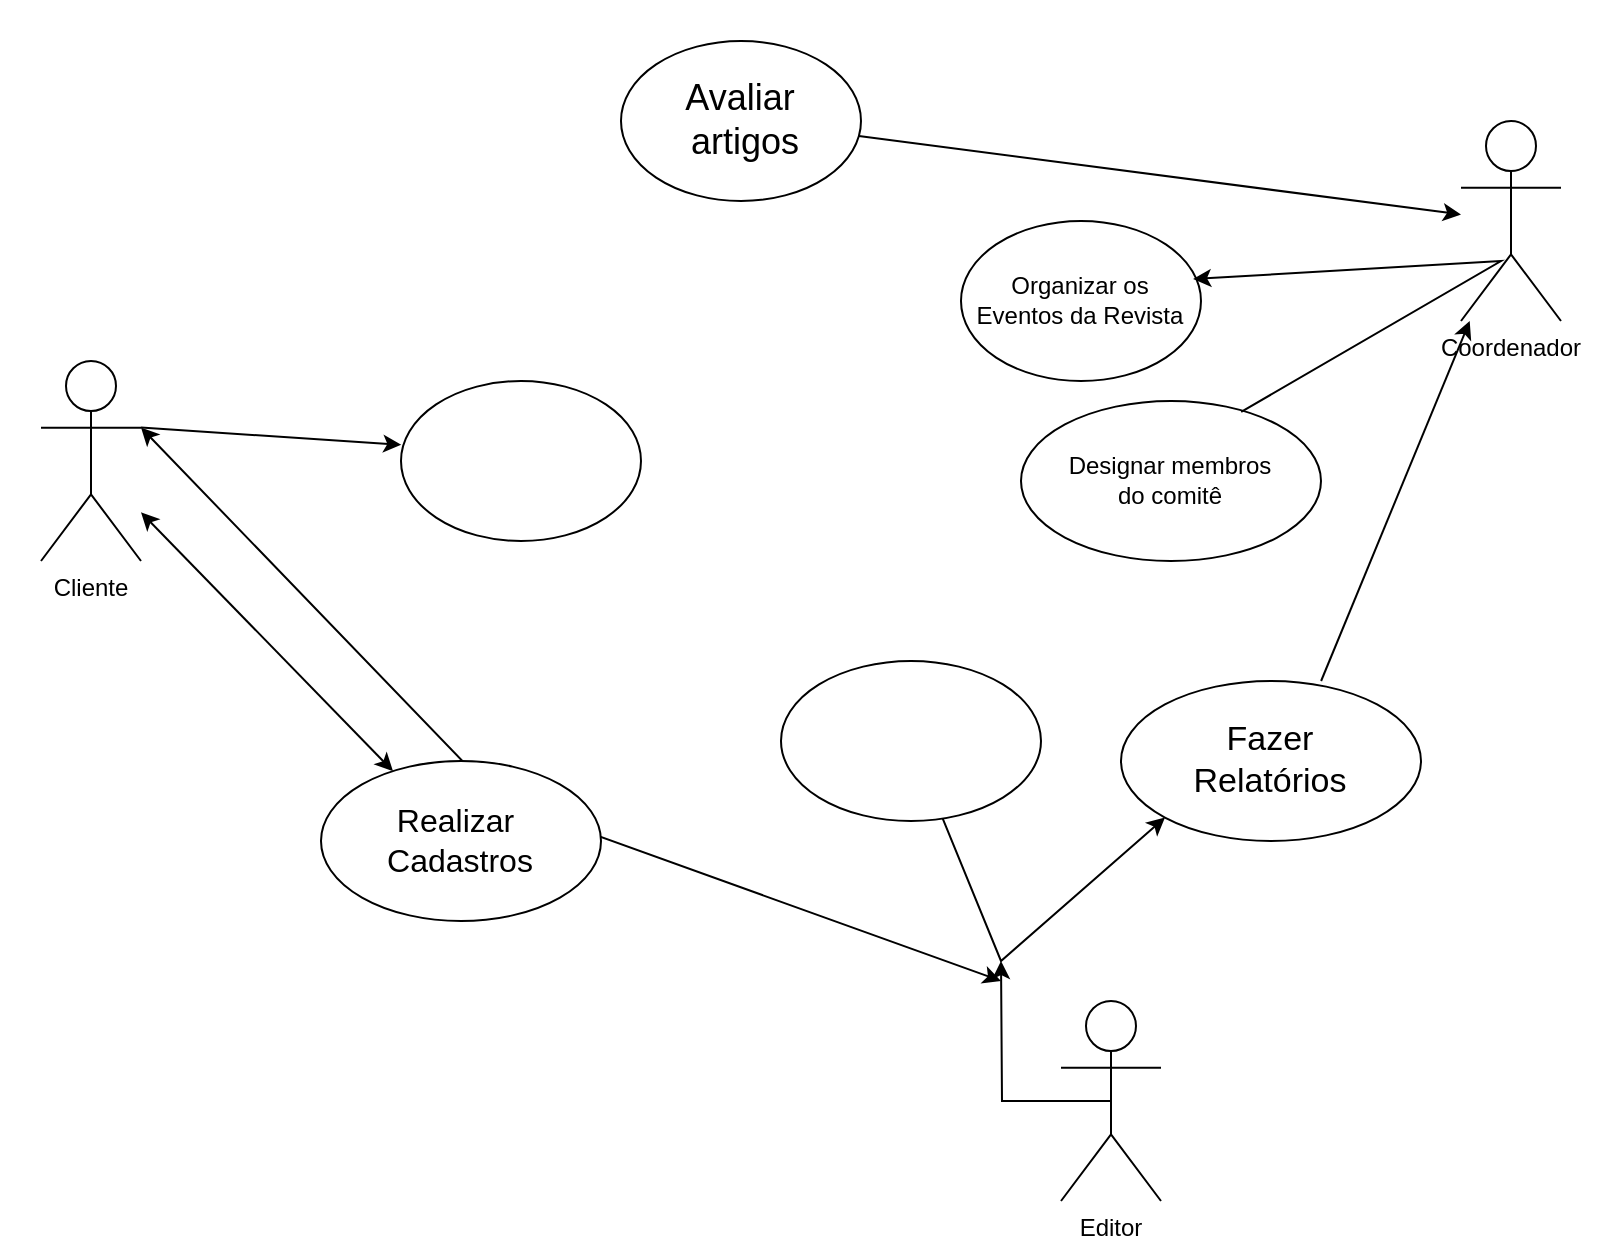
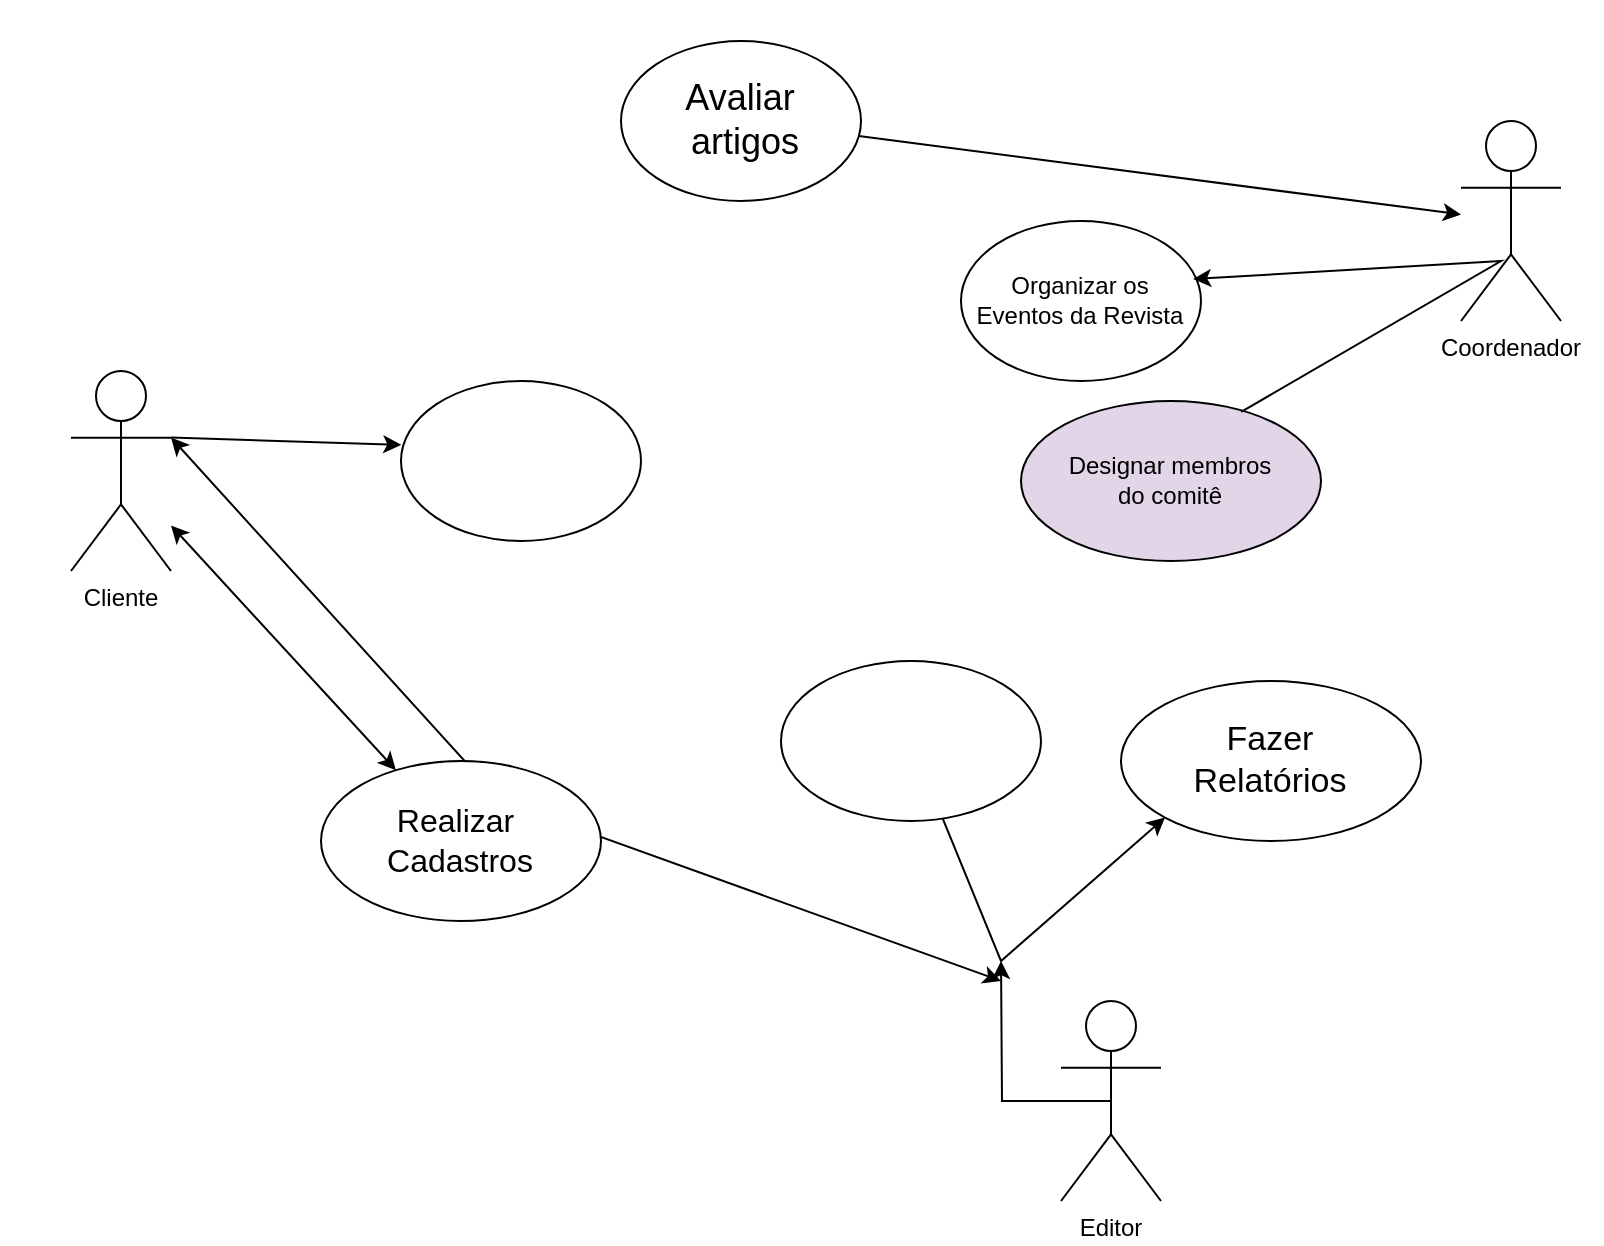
(91, 461) -> (121, 471)
(1171, 481) -> (1171, 481)
(1393, 507) -> none
